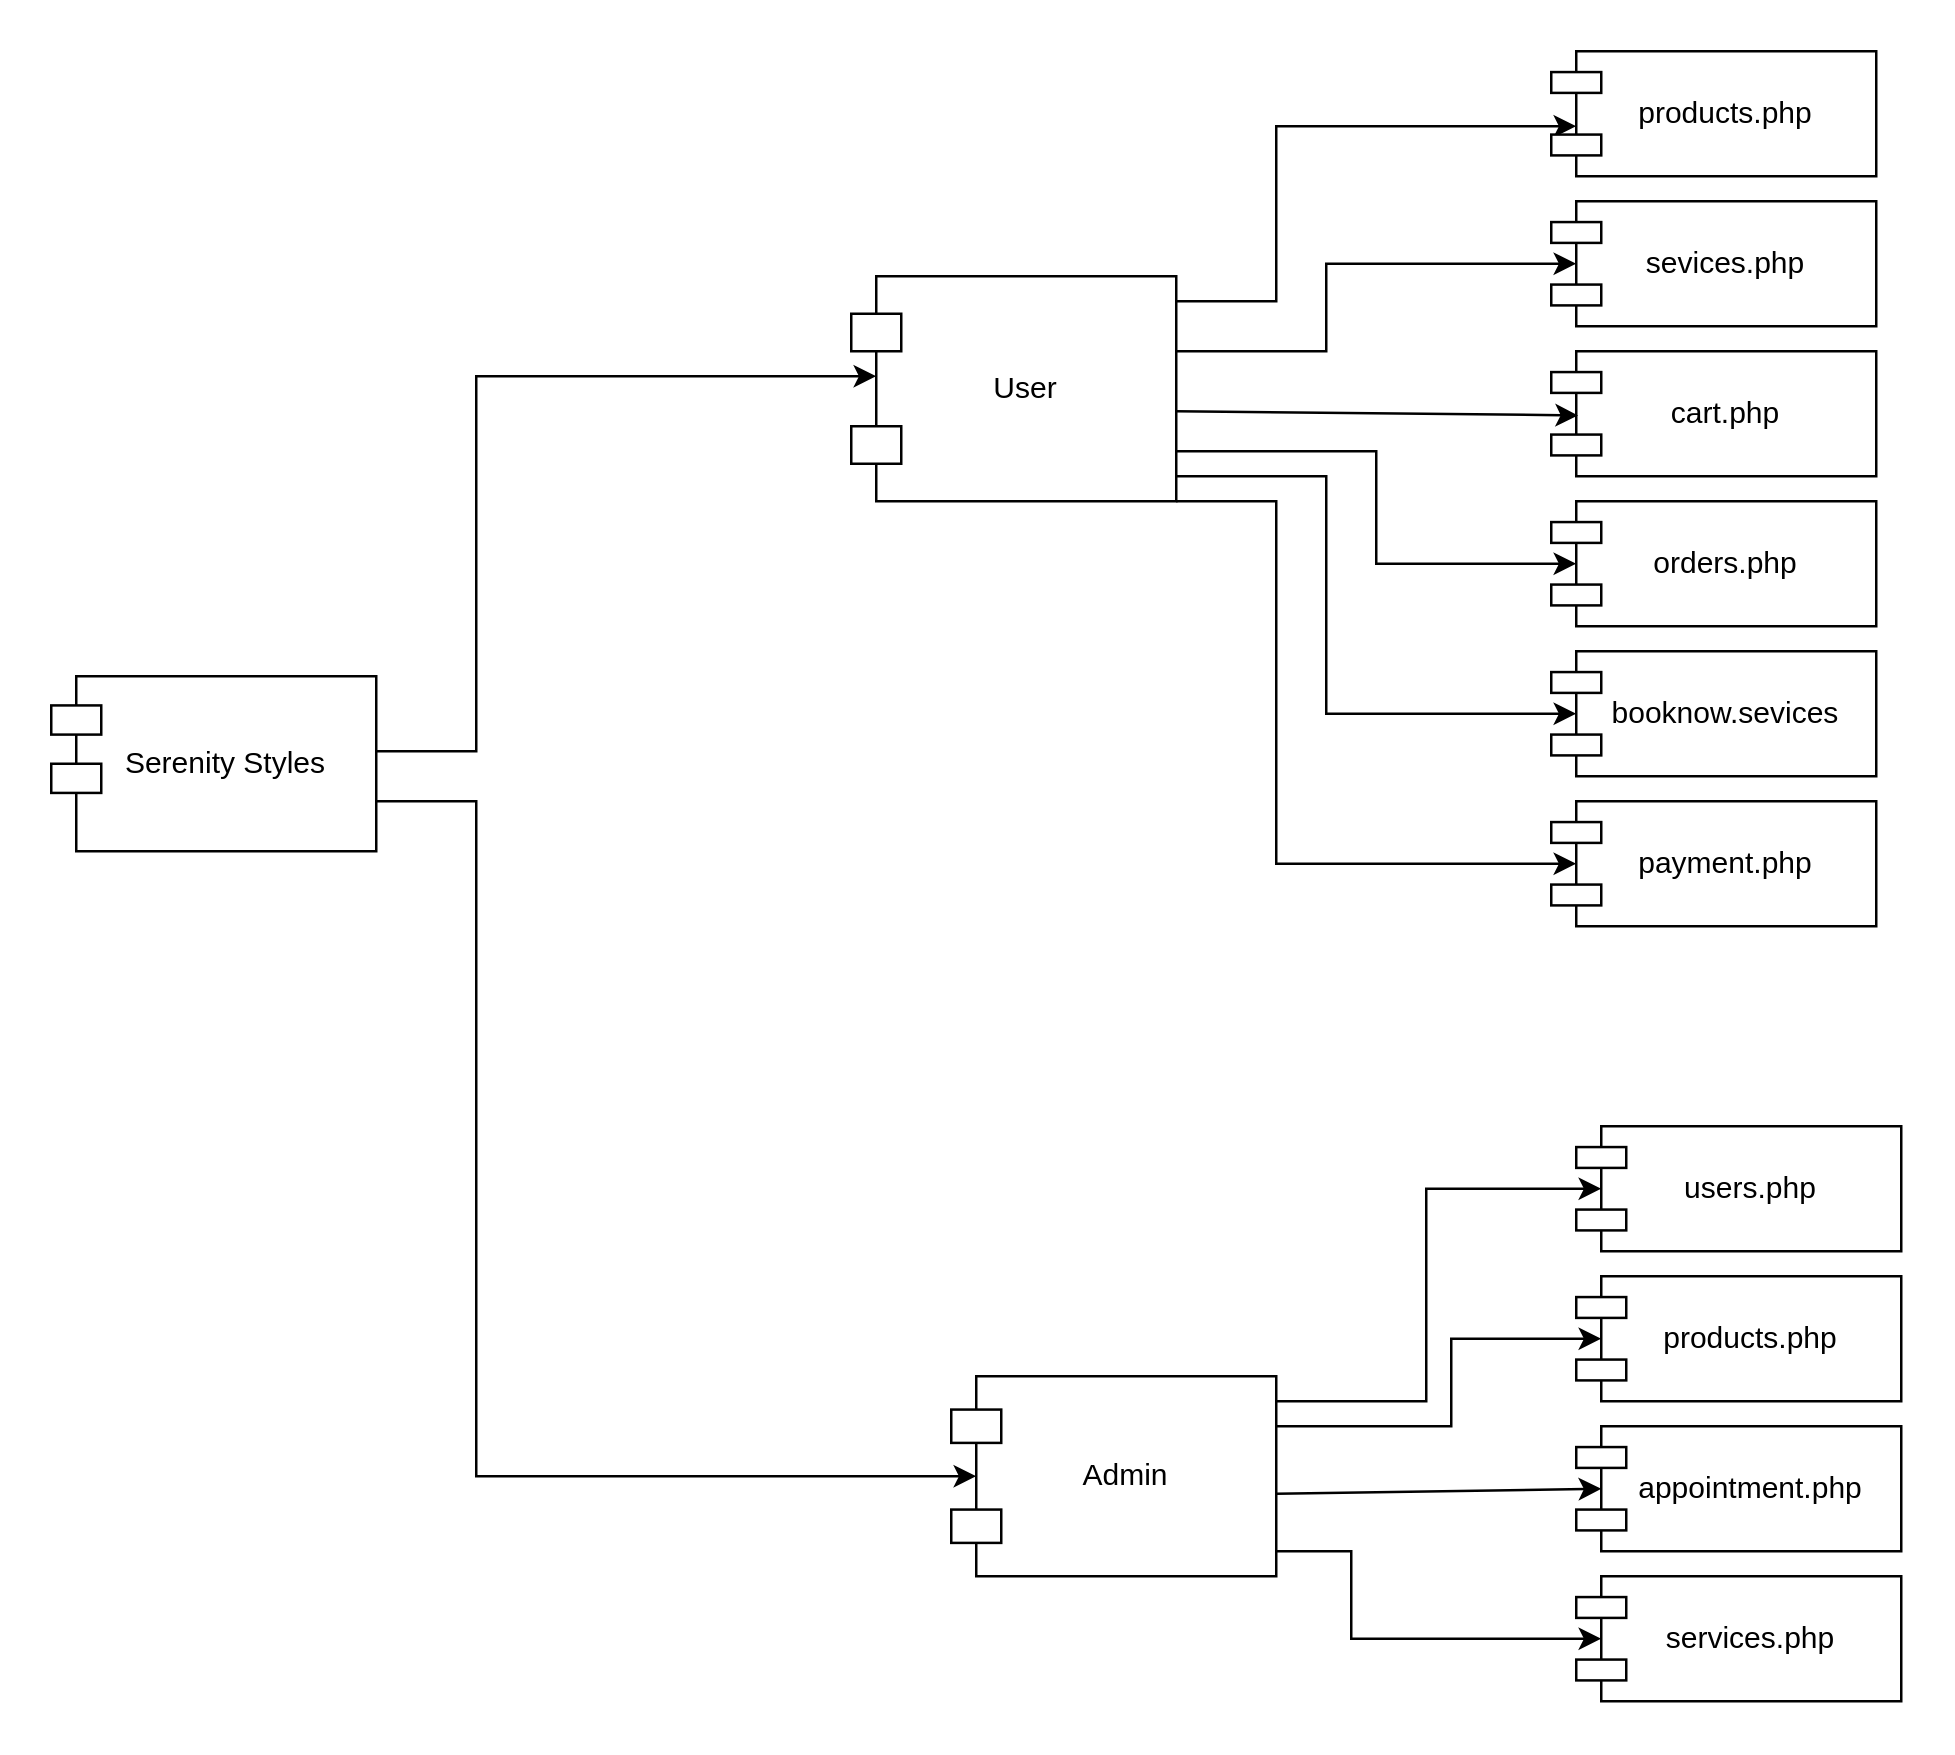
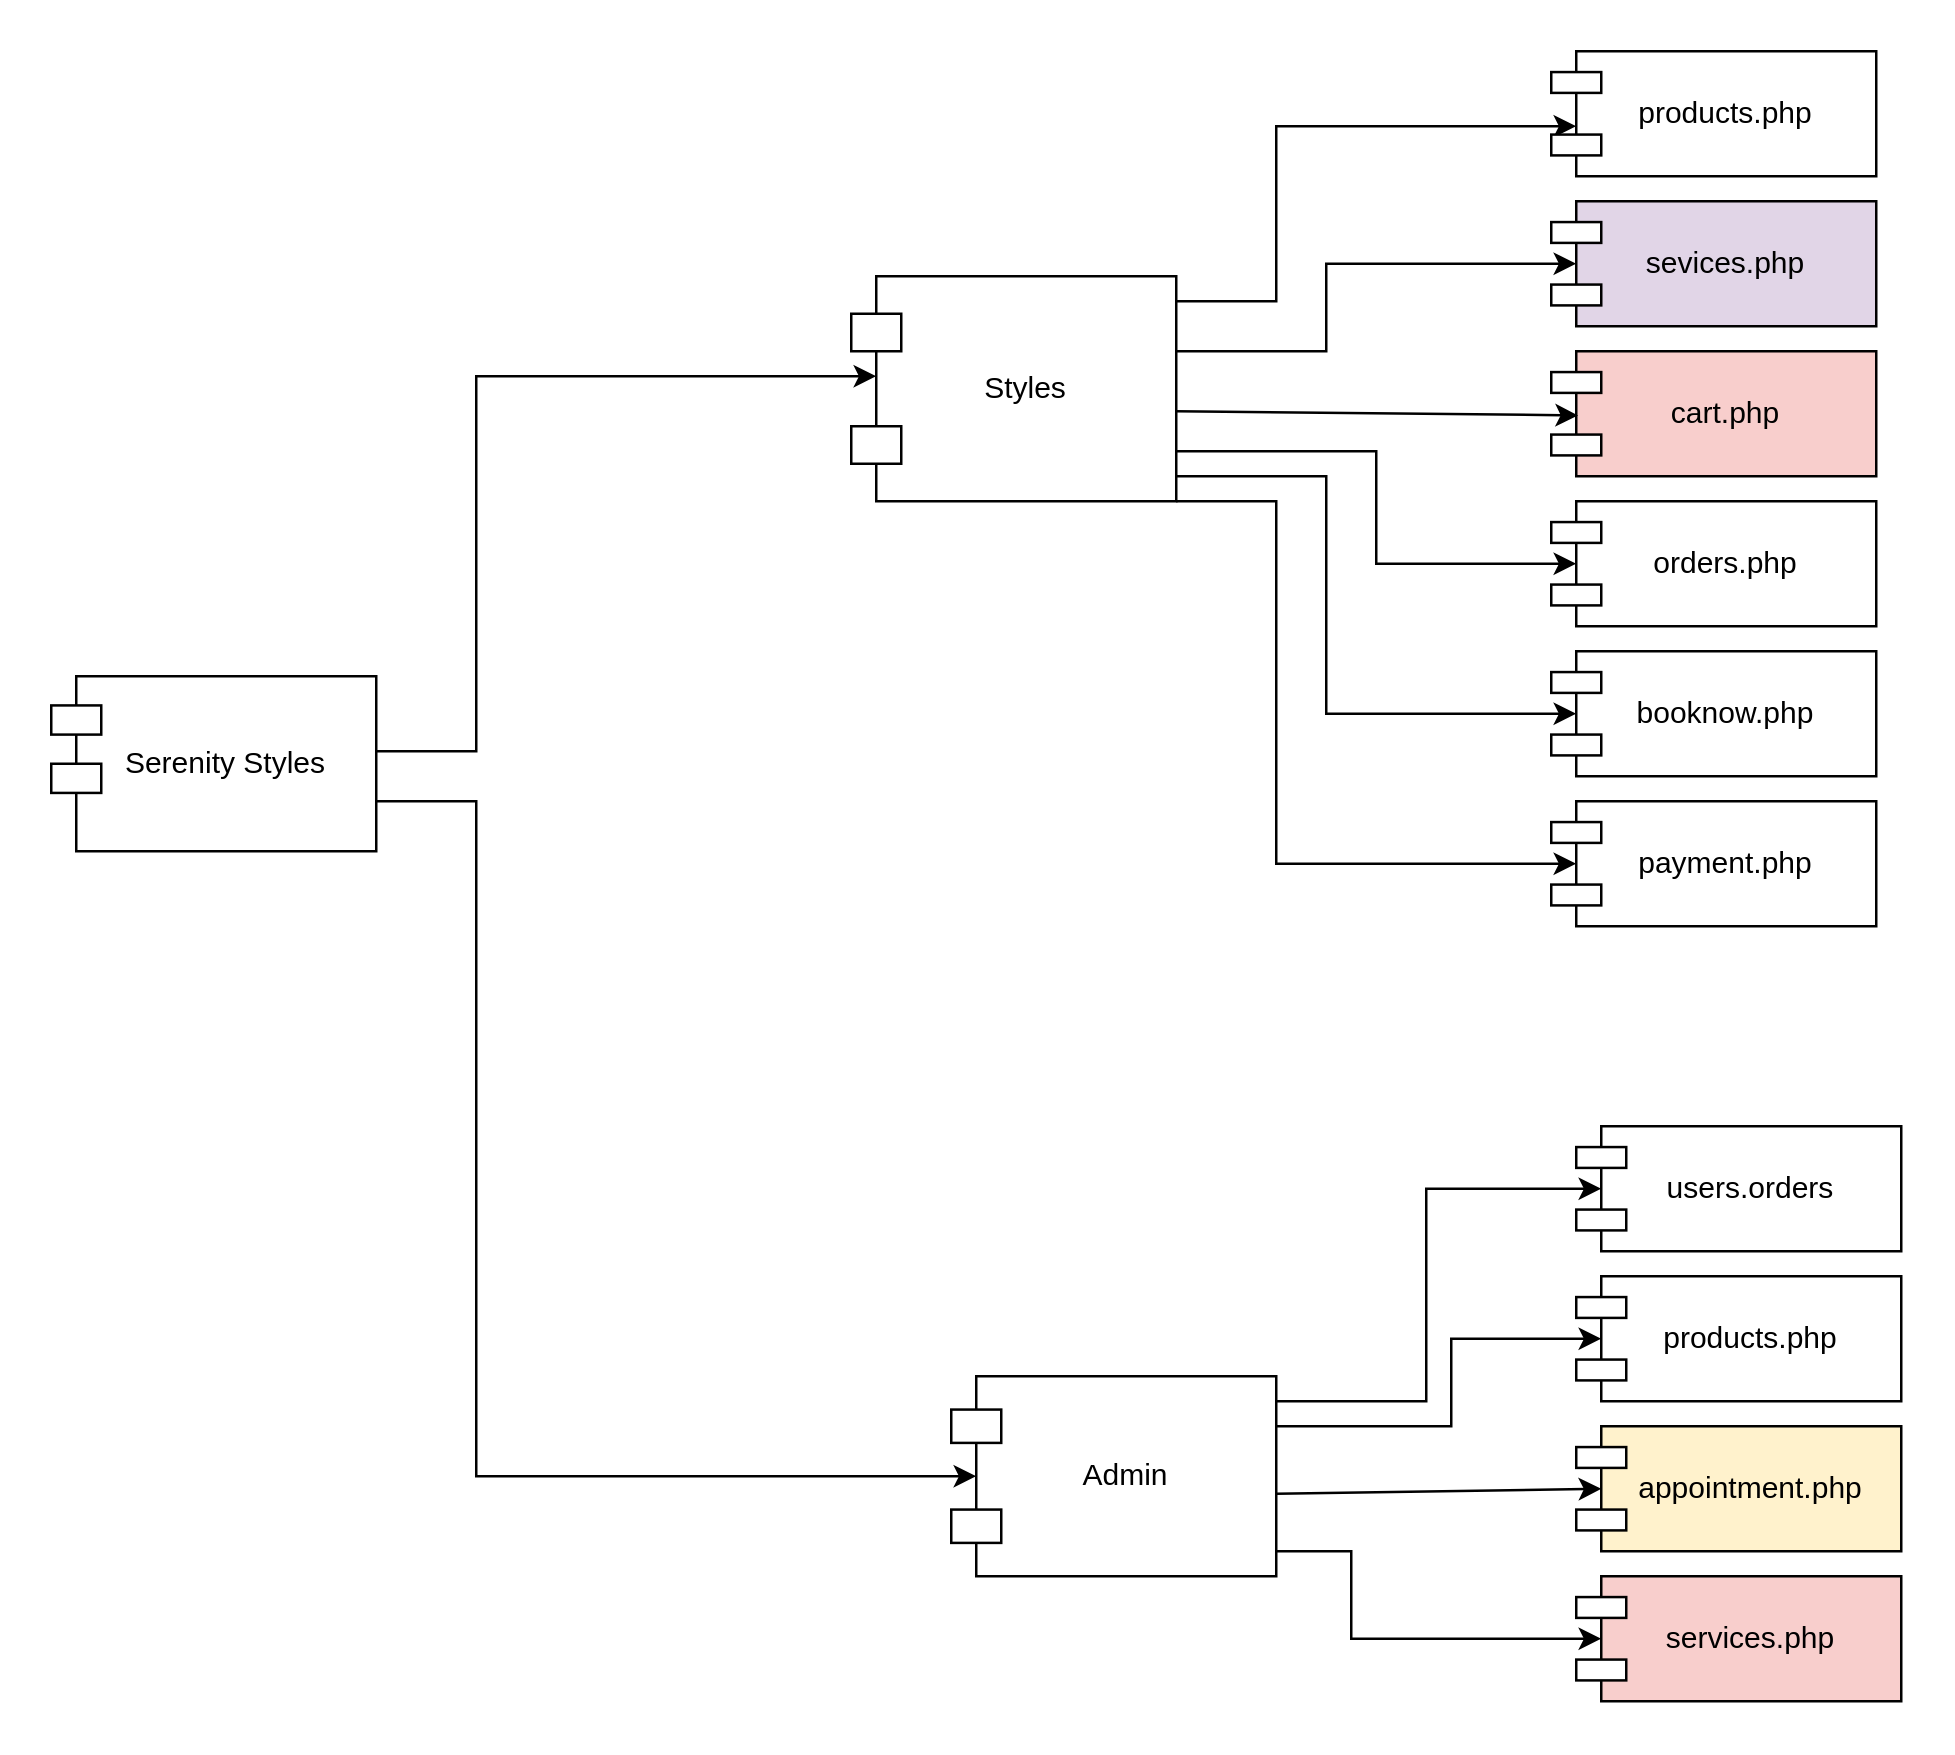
(1726, 264) -> (1726, 264)
(1026, 389) -> (1026, 389)
(1726, 414) -> (1726, 414)
(1726, 714) -> (1726, 714)
(1751, 1189) -> (1751, 1189)
(1751, 1489) -> (1751, 1489)
(1751, 1639) -> (1751, 1639)
